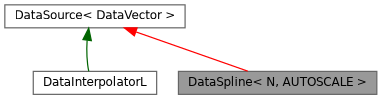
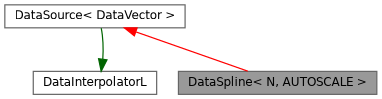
(87, 56) -> (103, 44)
